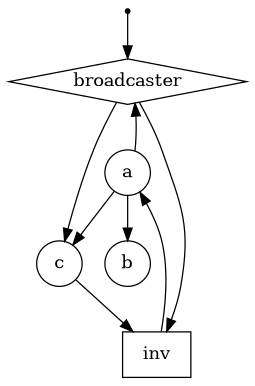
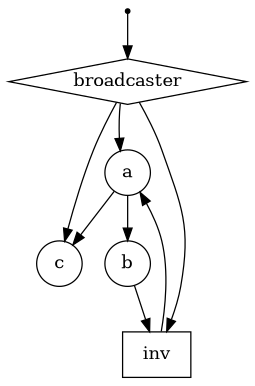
(136, 134) -> (119, 121)
(100, 301) -> (140, 302)
